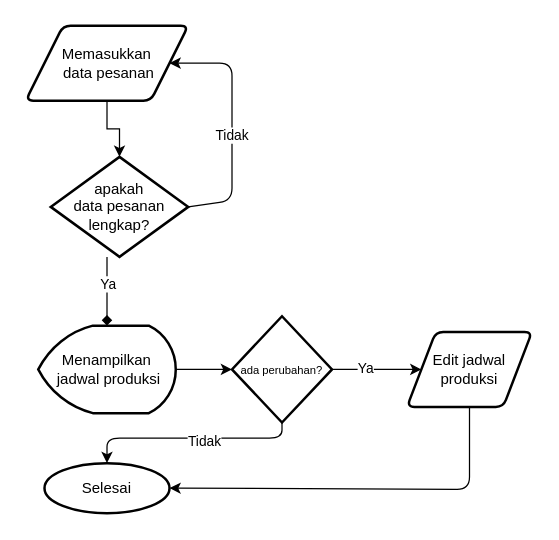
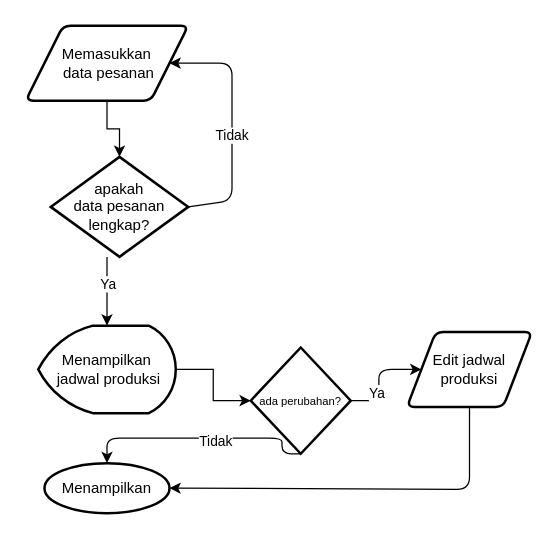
(107, 315) -> (107, 316)
(282, 369) -> (301, 401)
(107, 488) -> (107, 488)
